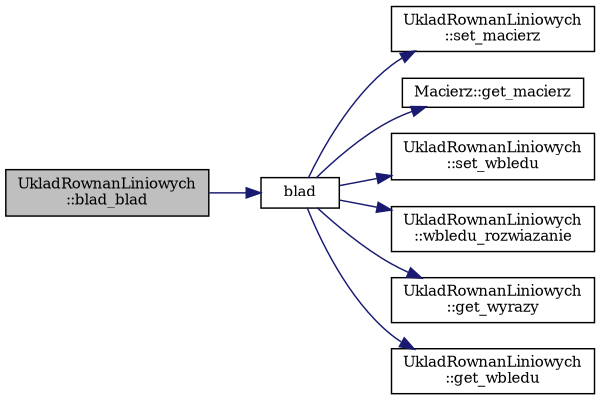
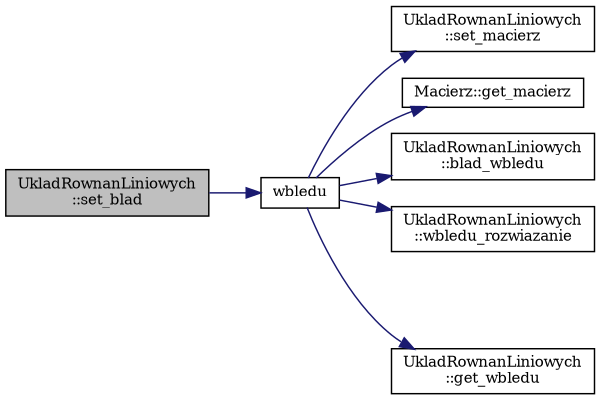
(493, 157) -> (493, 157)
(107, 193) -> (107, 193)
(300, 193) -> (300, 193)
(493, 300) -> none
